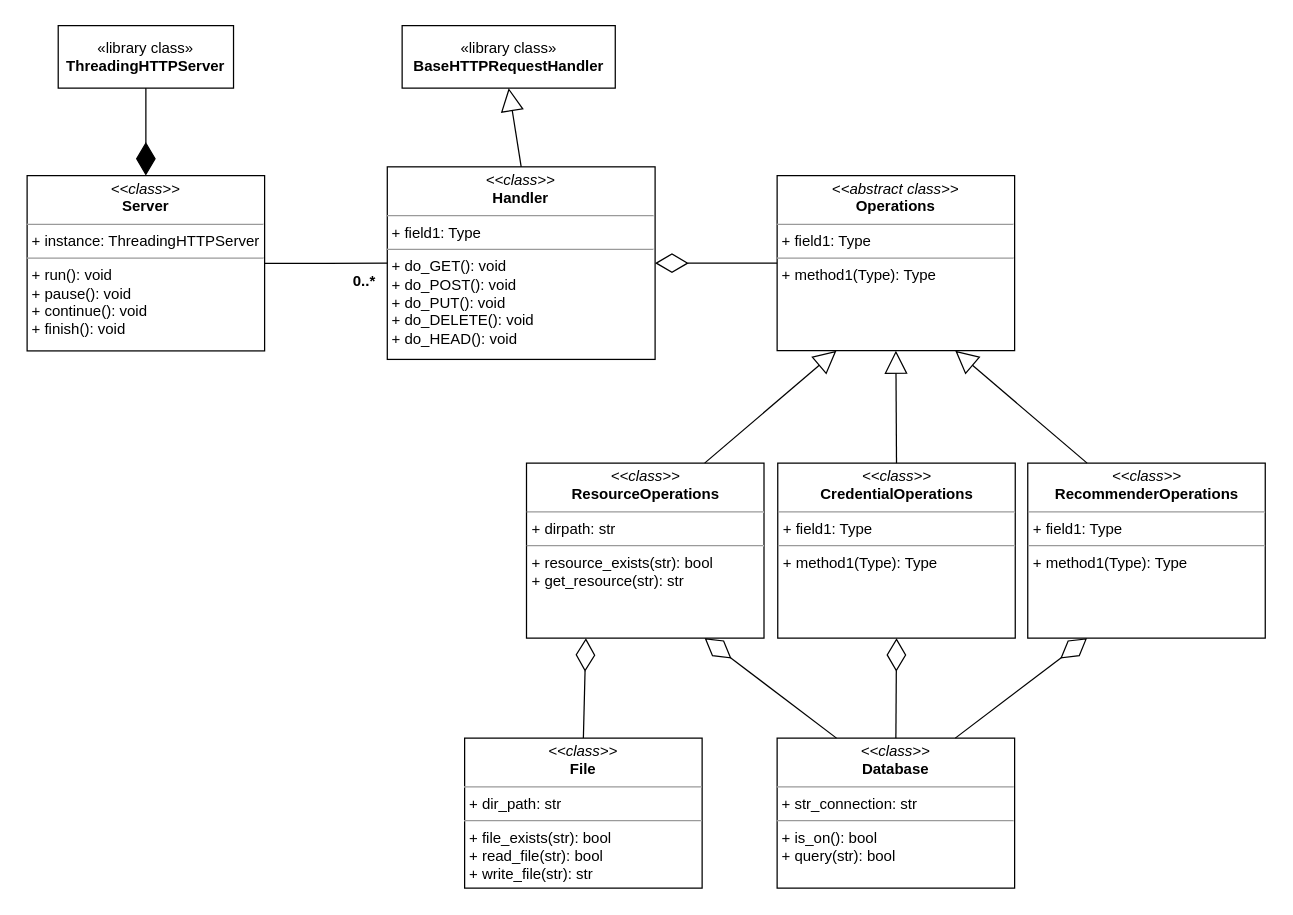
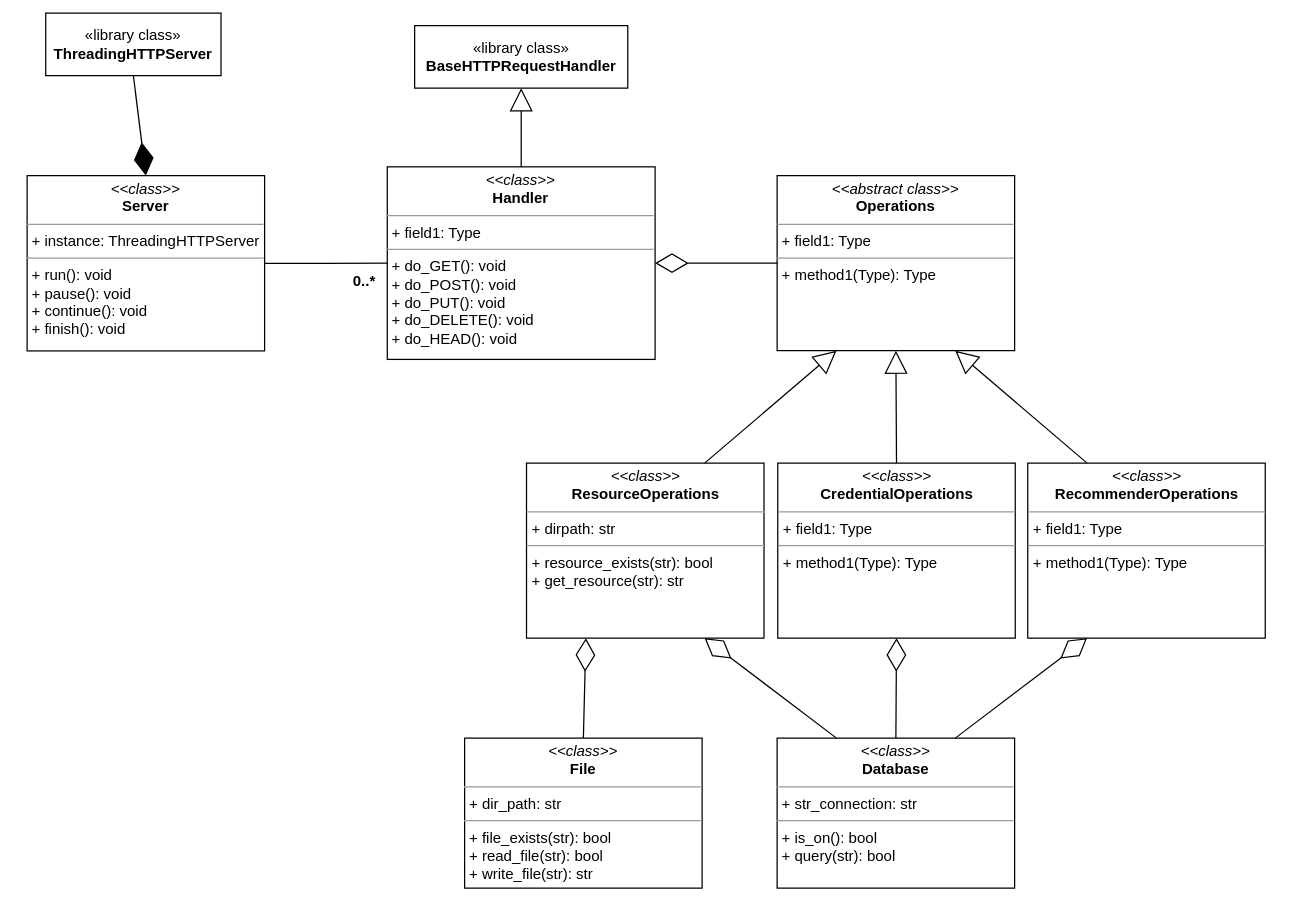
(146, 57) -> (133, 44)
(508, 57) -> (521, 57)
